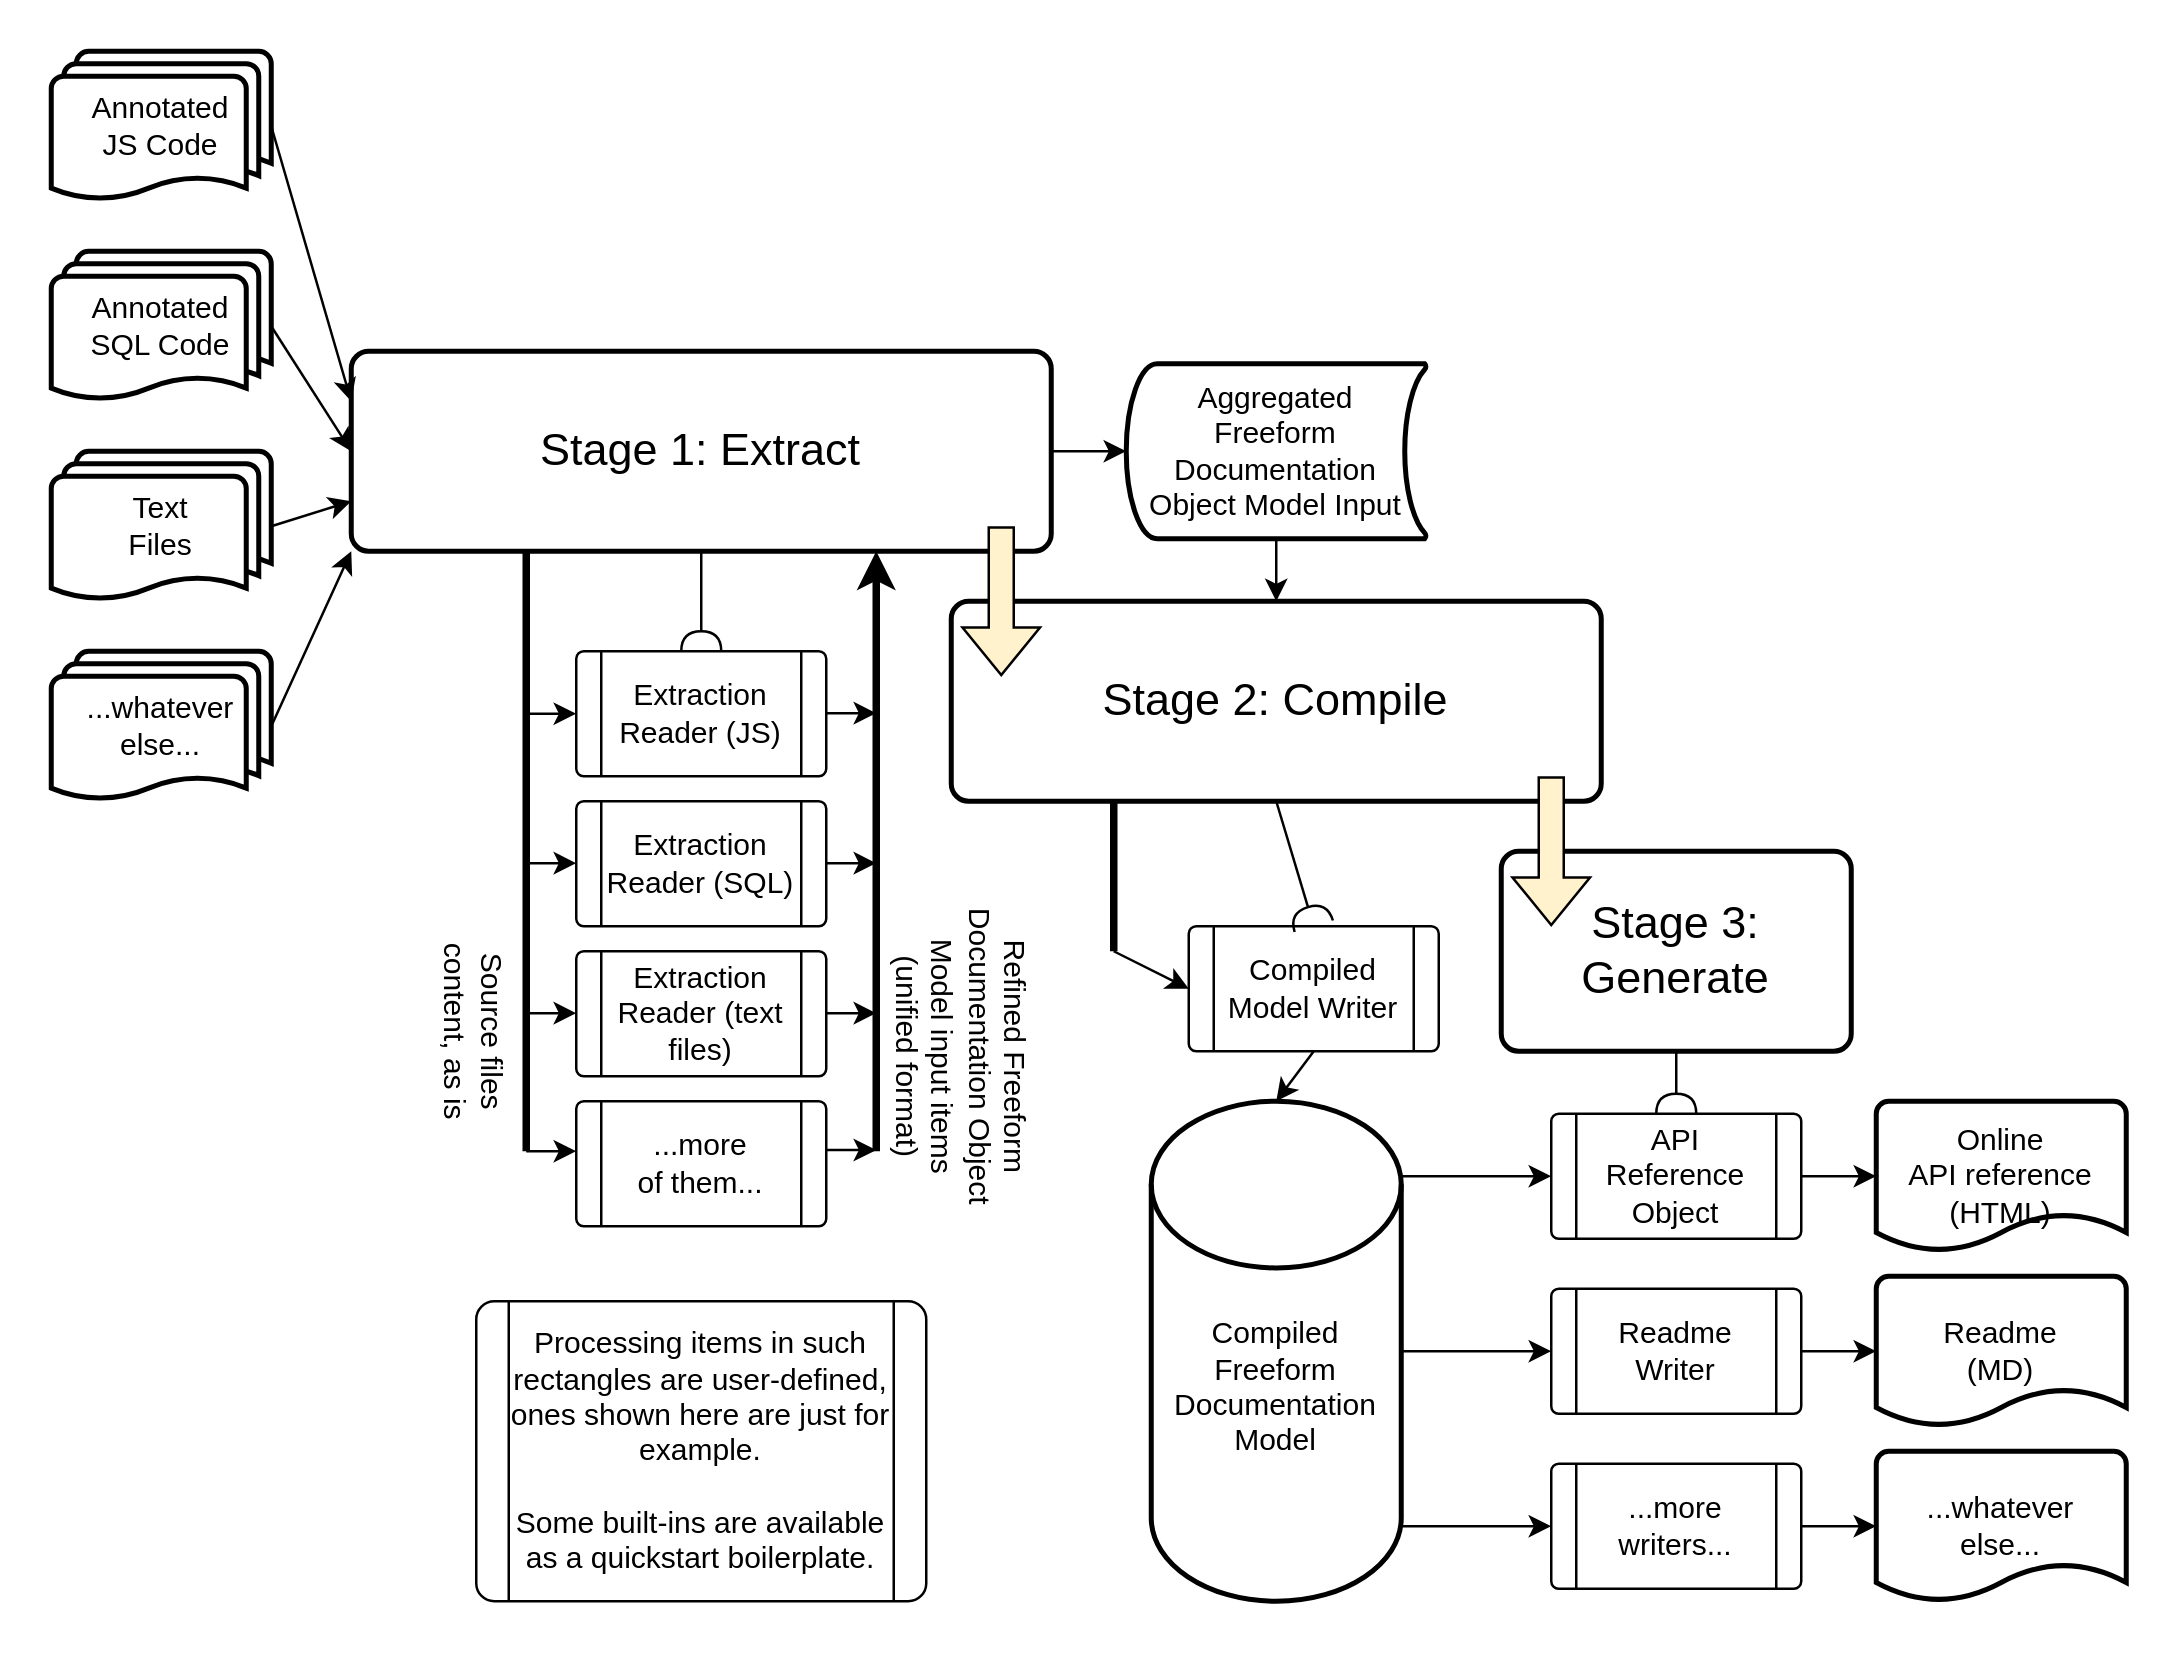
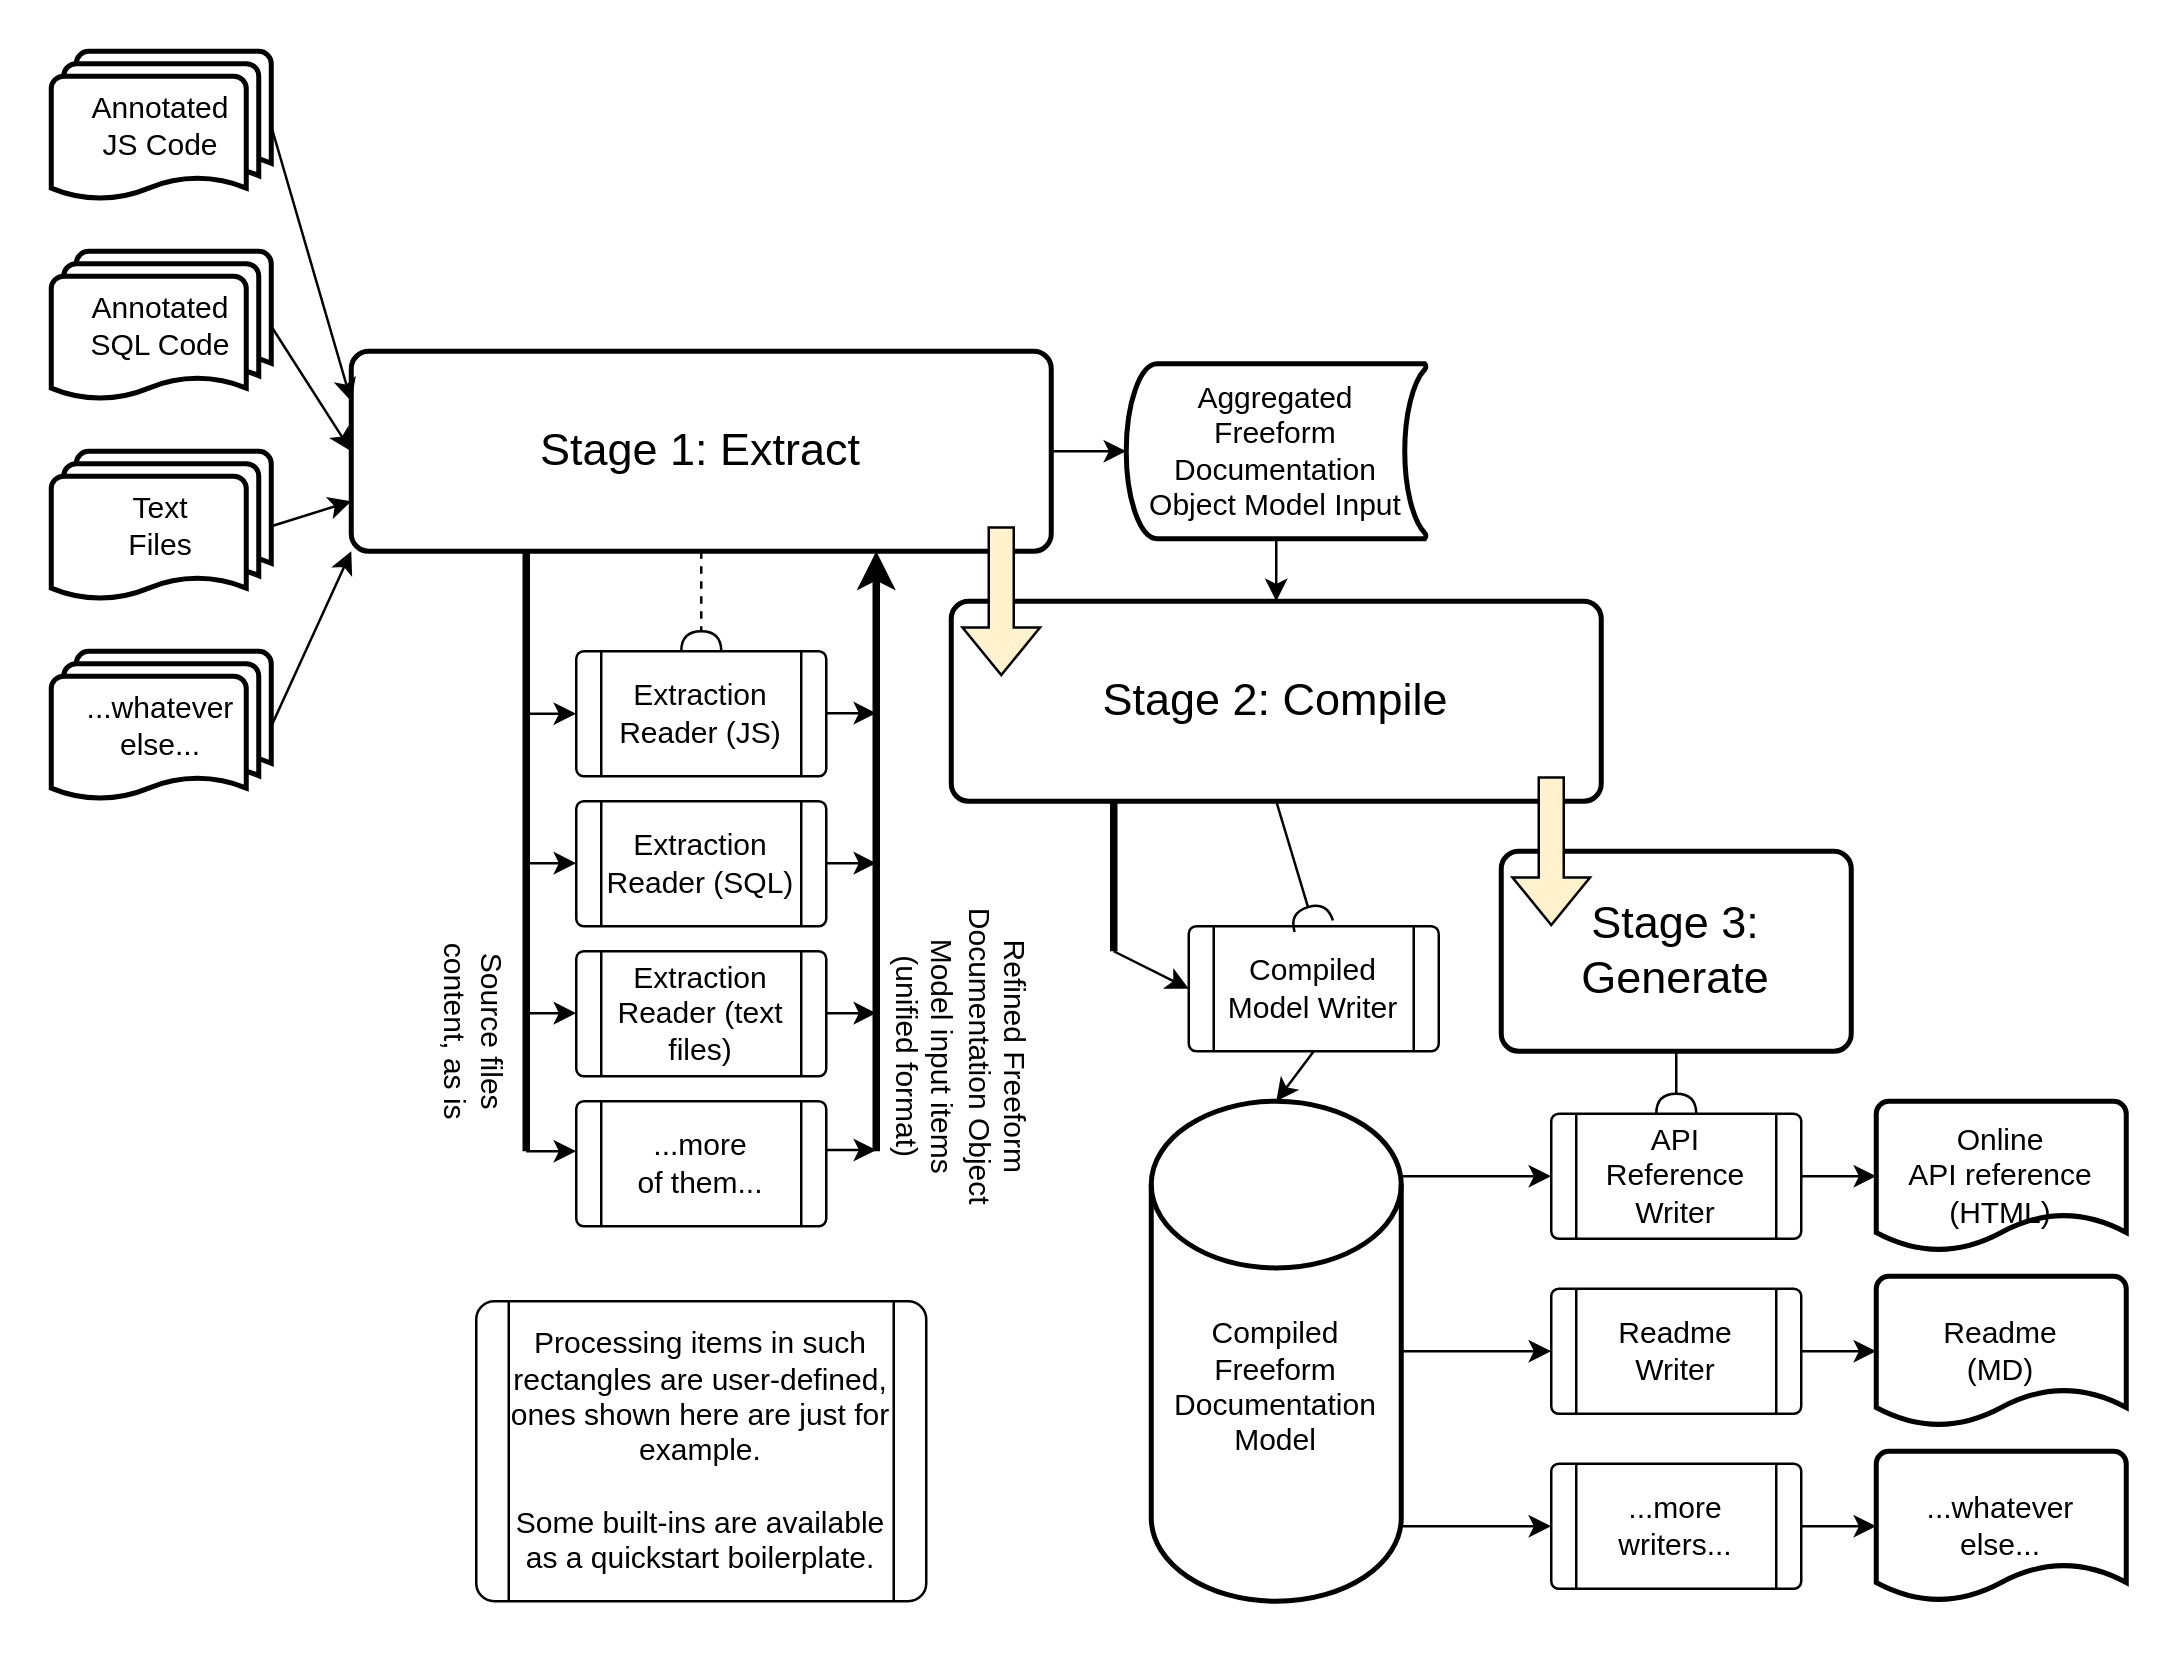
(701, 592) -> (701, 592)
(1676, 1176) -> (1676, 1176)
